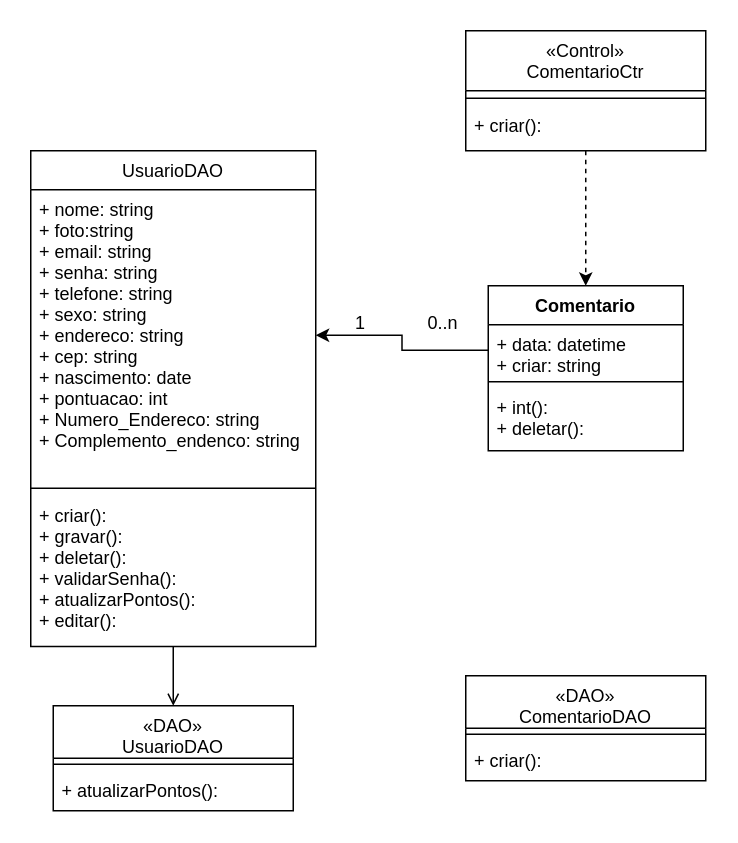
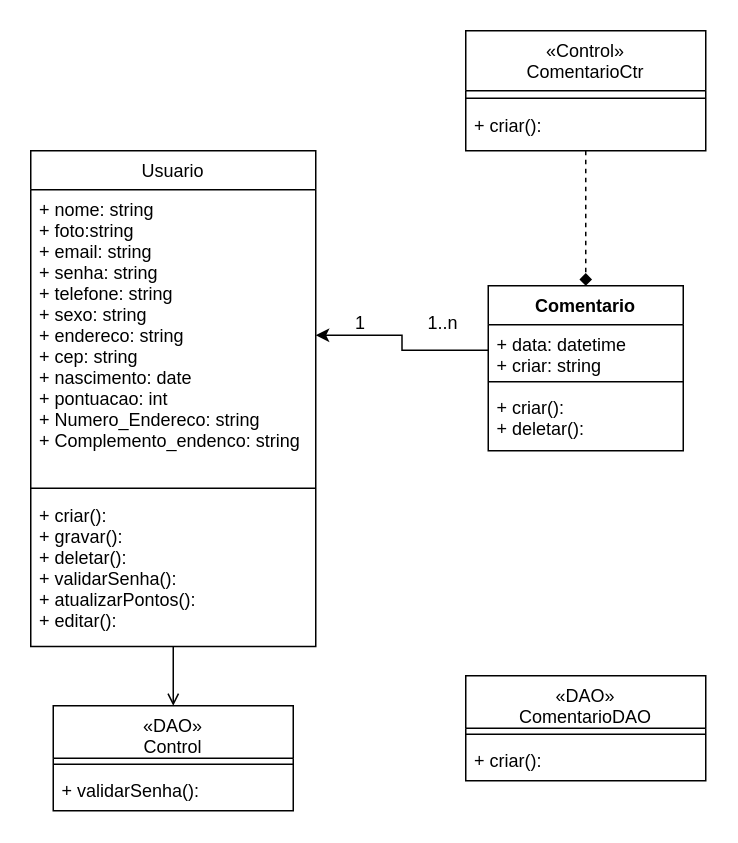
(173, 171) -> (173, 171)
(586, 273) -> (586, 272)
(443, 323) -> (443, 323)
(530, 408) -> (540, 408)
(173, 726) -> (173, 726)
(153, 791) -> (138, 791)
